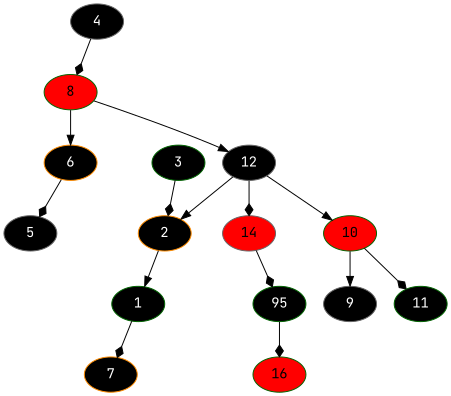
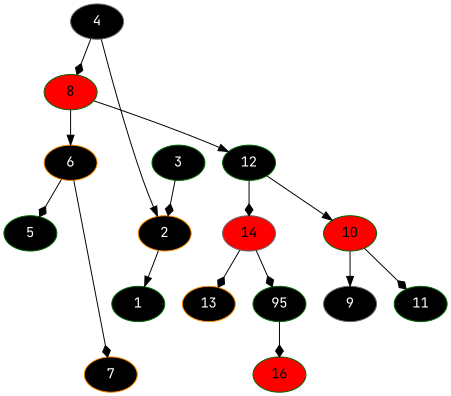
(249, 163) -> (249, 163)
(211, 195) -> (125, 124)
(30, 233) -> (30, 233)
none -> (209, 304)
(127, 334) -> (90, 263)
